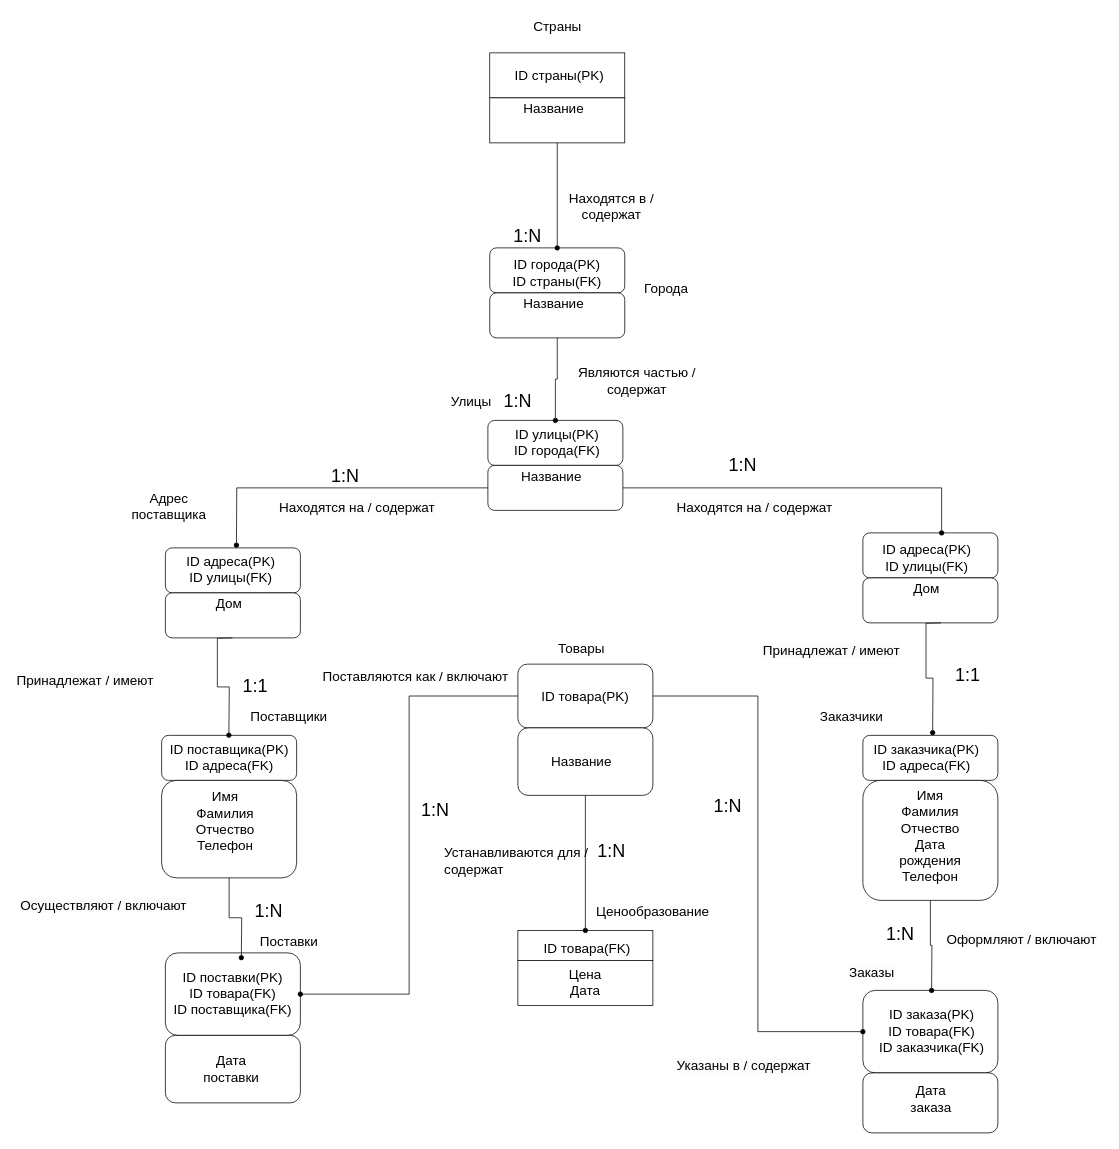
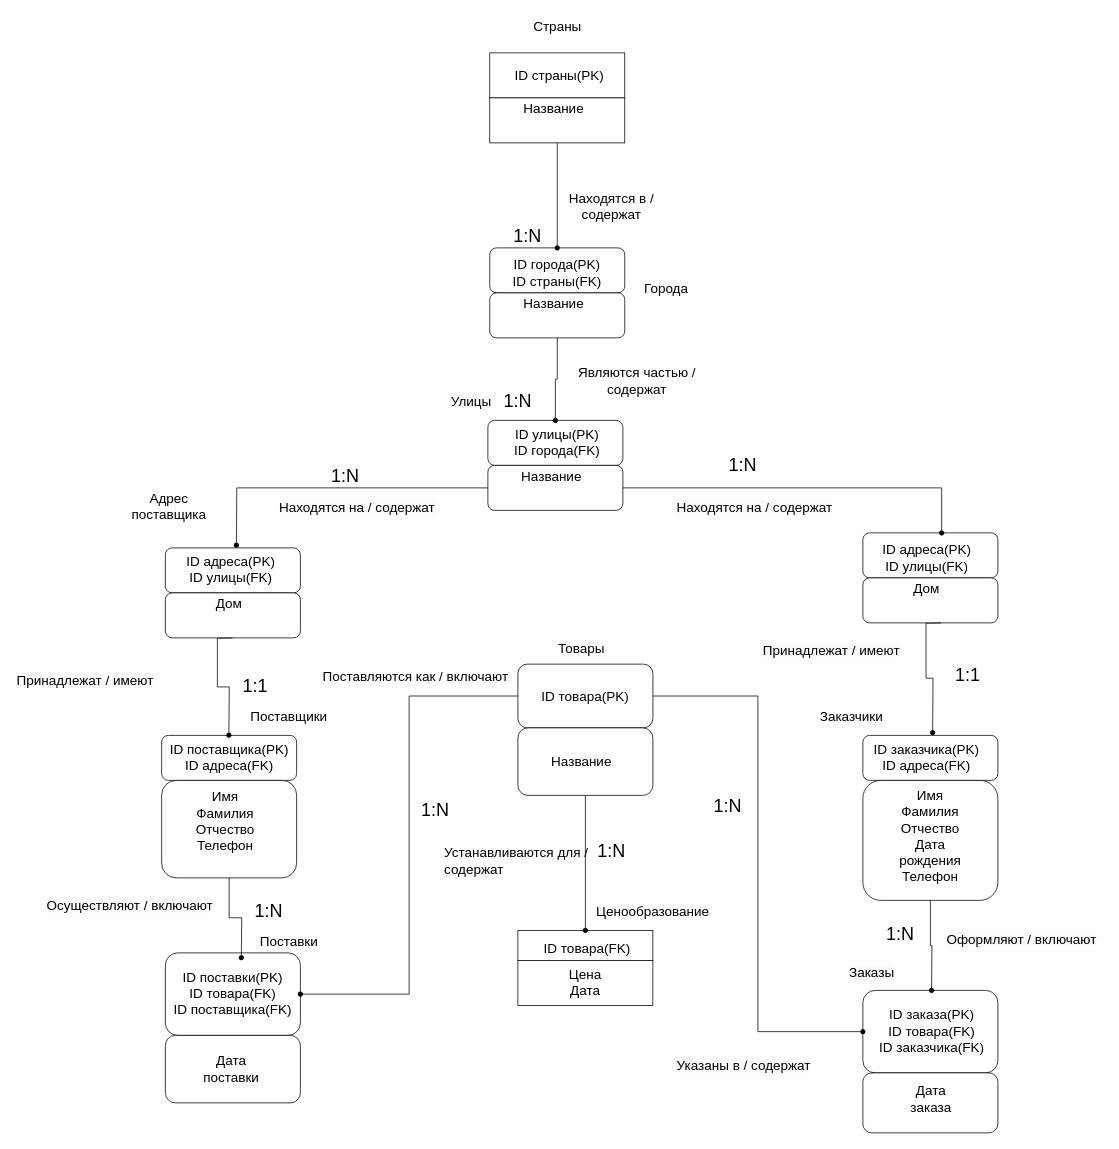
(105, 912) -> (132, 912)
